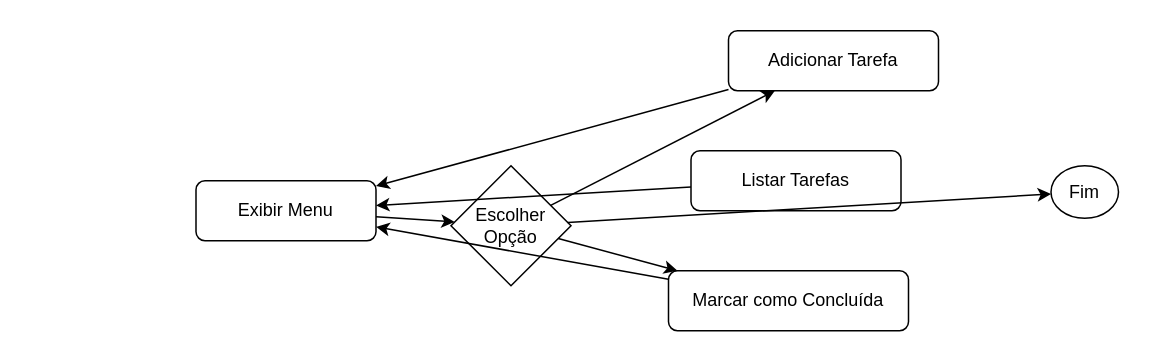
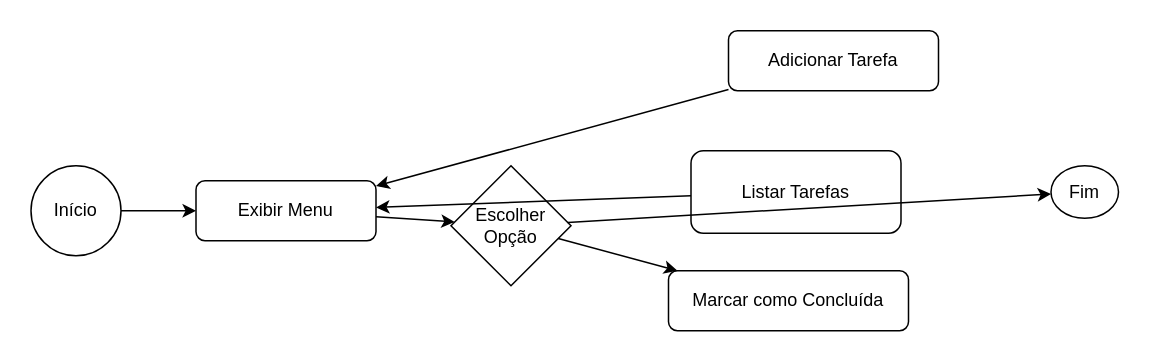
(666, 146) -> none
(796, 181) -> (796, 192)
none -> (76, 211)
none -> (153, 211)
(527, 254) -> none
